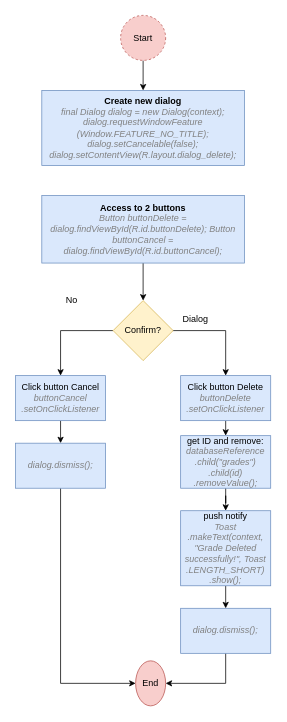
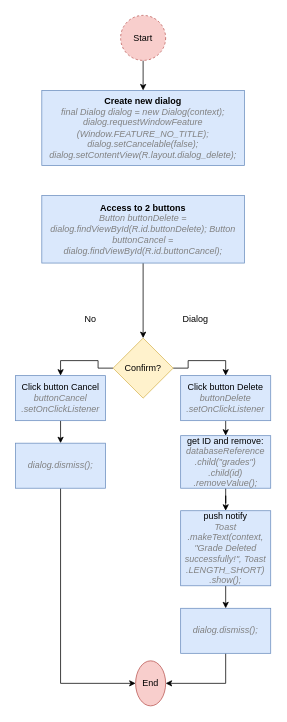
(72, 300) -> (90, 319)
(143, 330) -> (143, 368)
